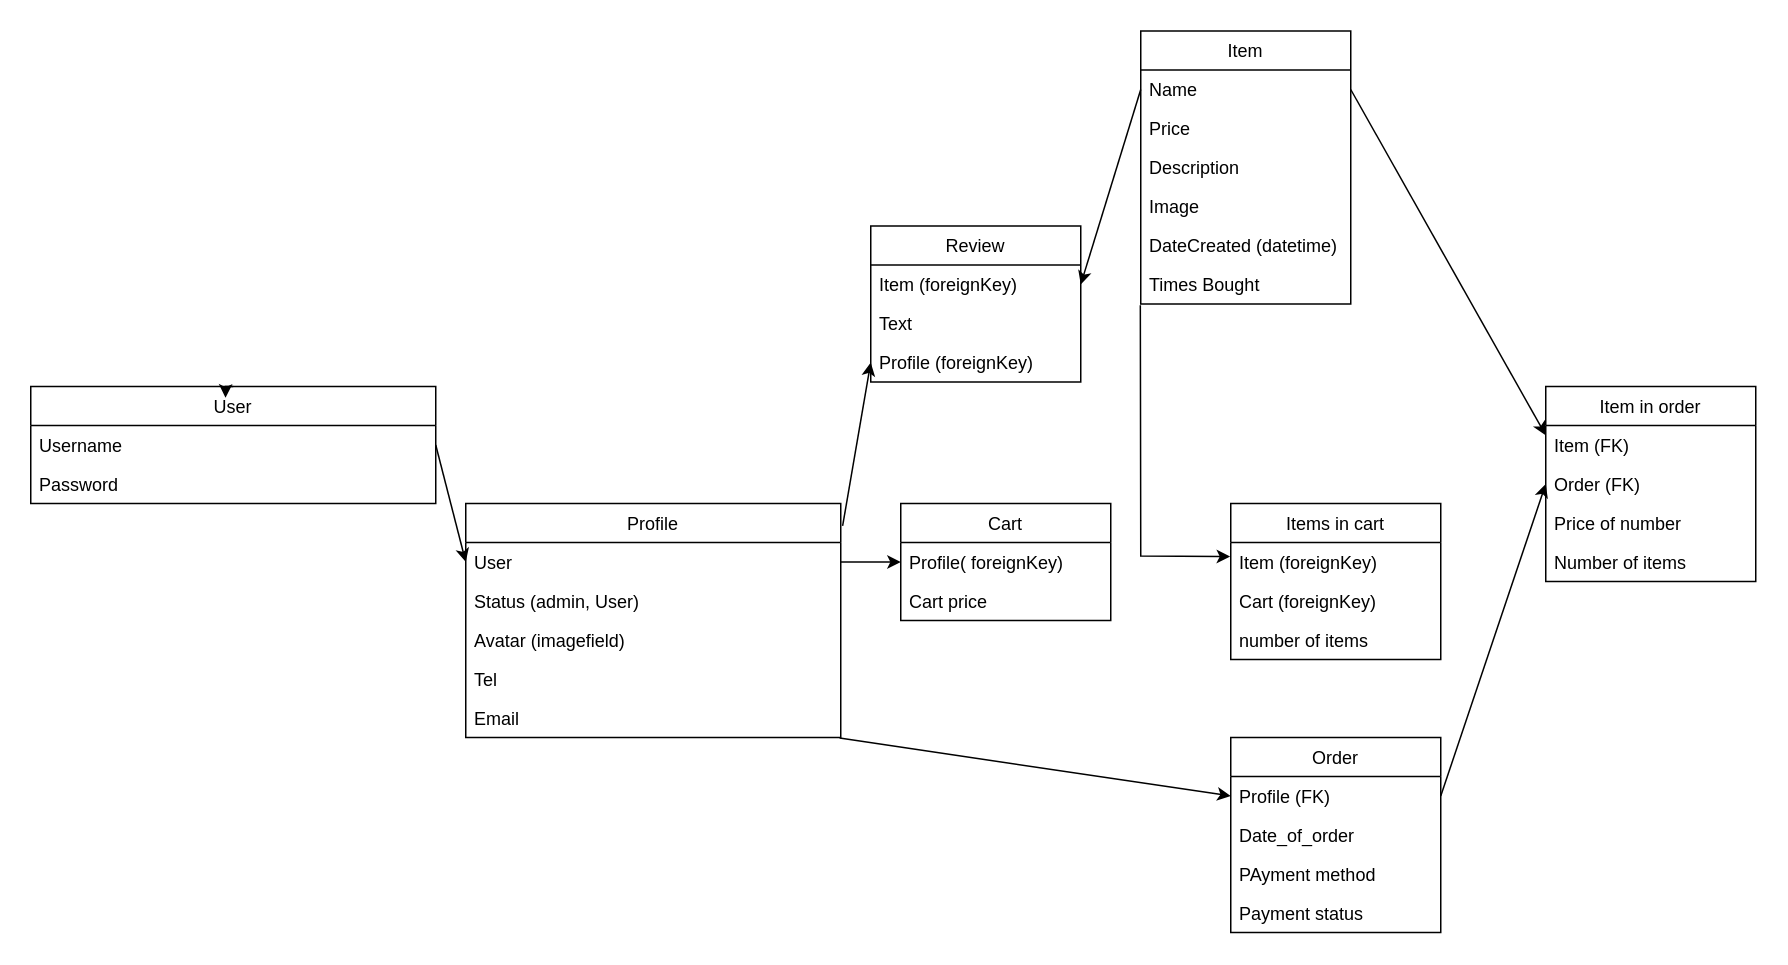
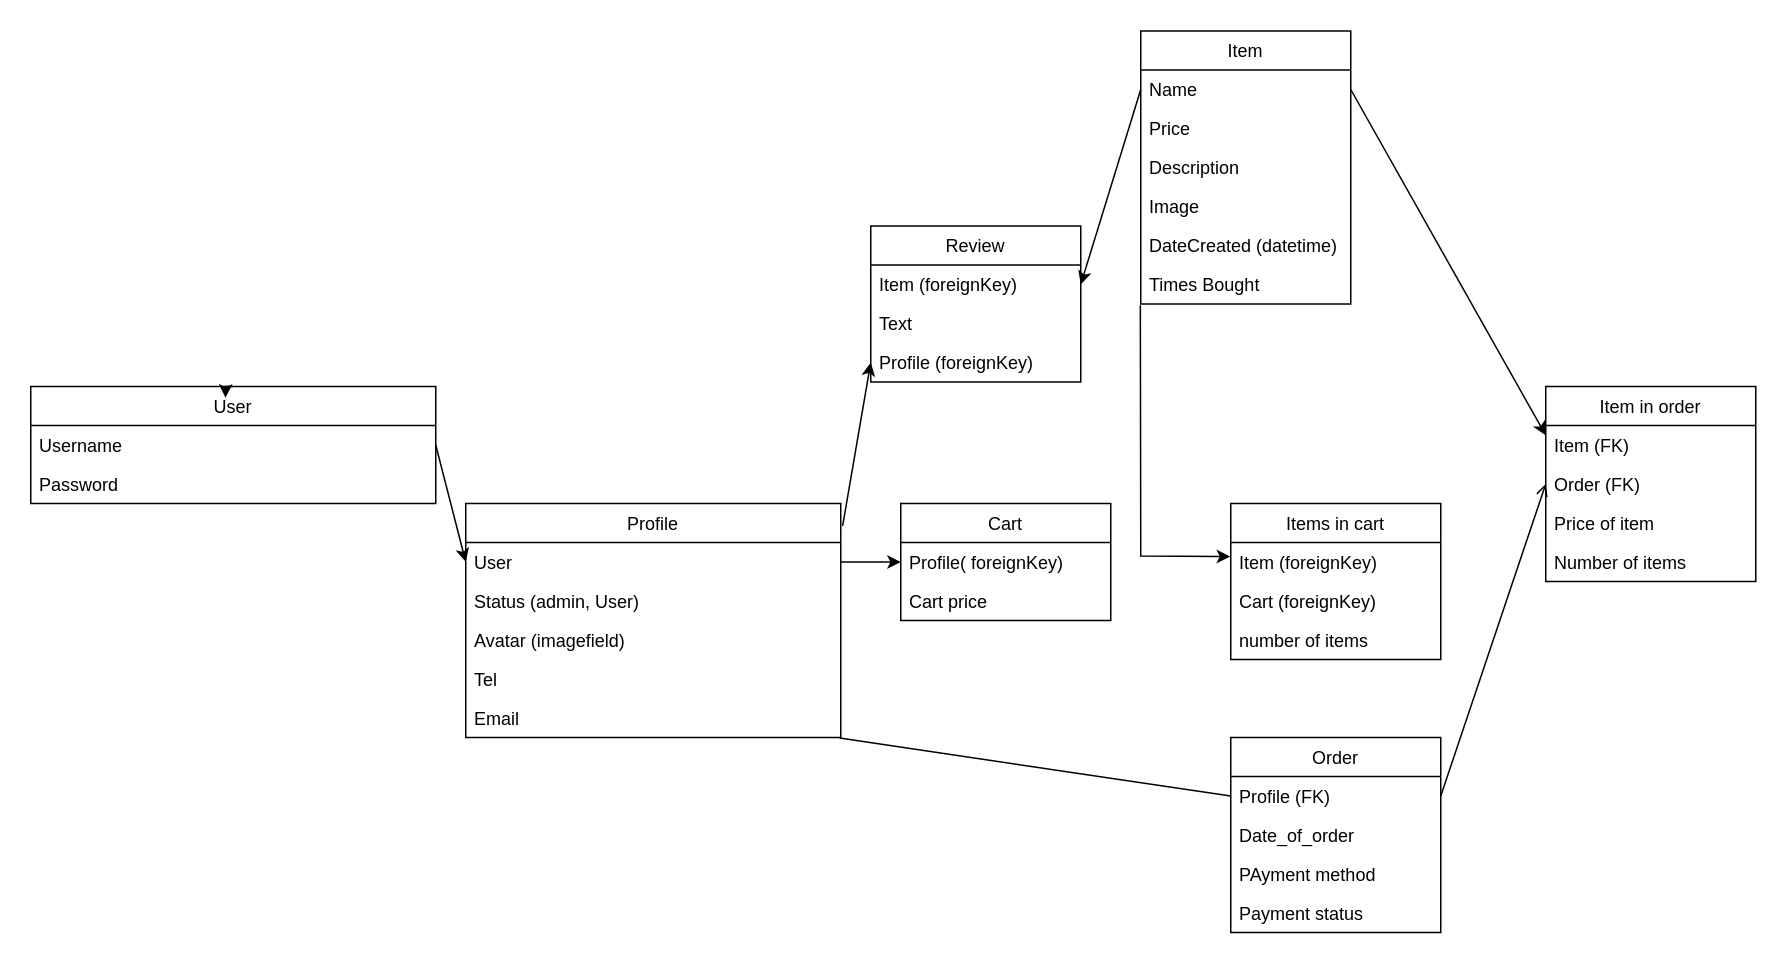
(1542, 495) -> (1543, 493)
(1623, 524) -> (1610, 524)
(1219, 794) -> (1223, 795)
